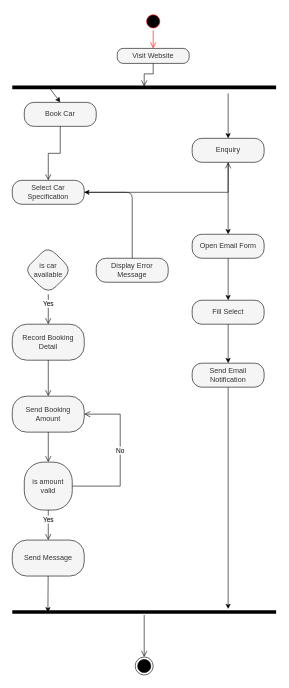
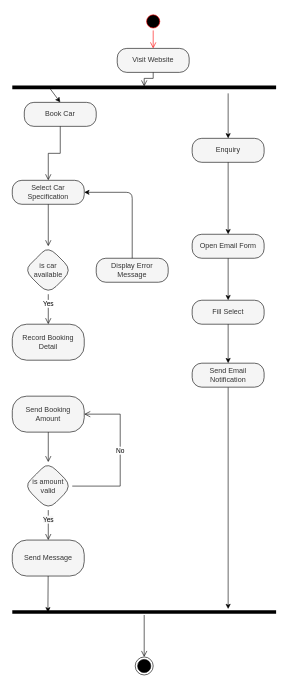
(153, 56) -> (153, 60)
(179, 192) -> (48, 225)
(48, 378) -> none
(48, 486) -> (48, 486)
